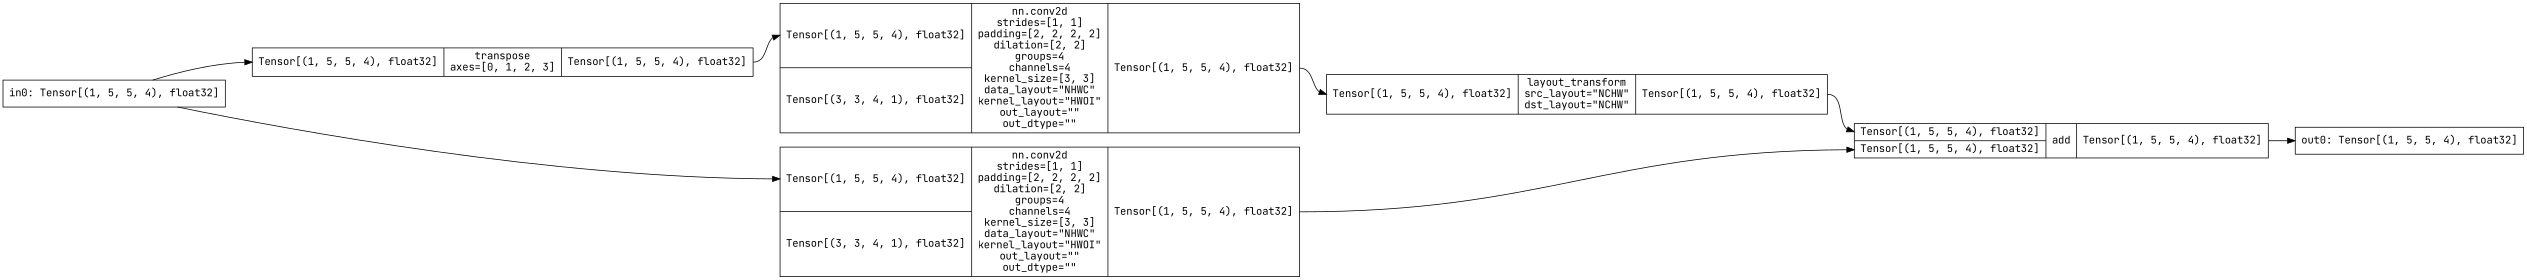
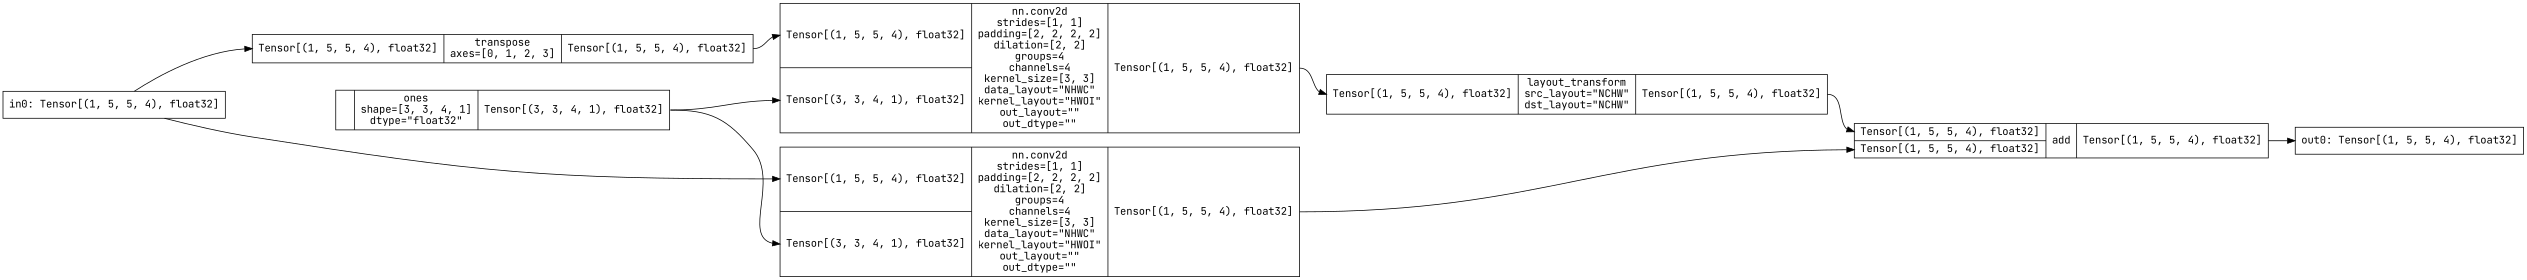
none -> (503, 110)
